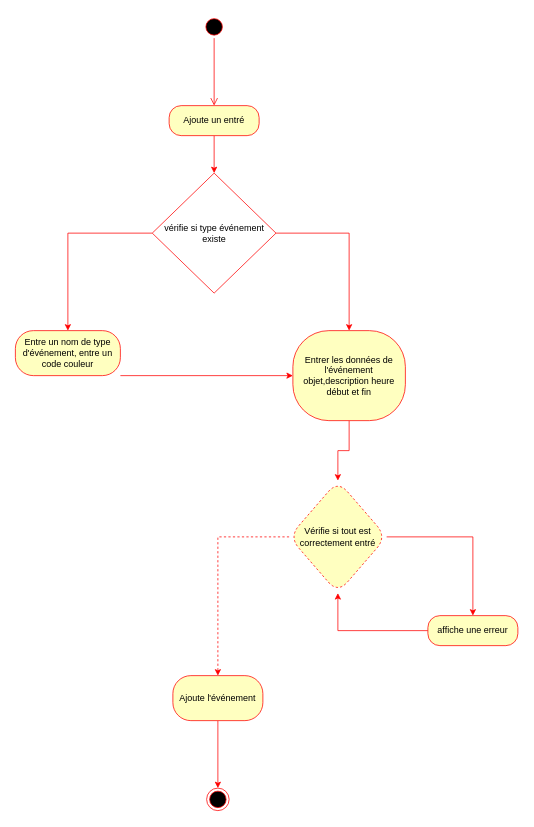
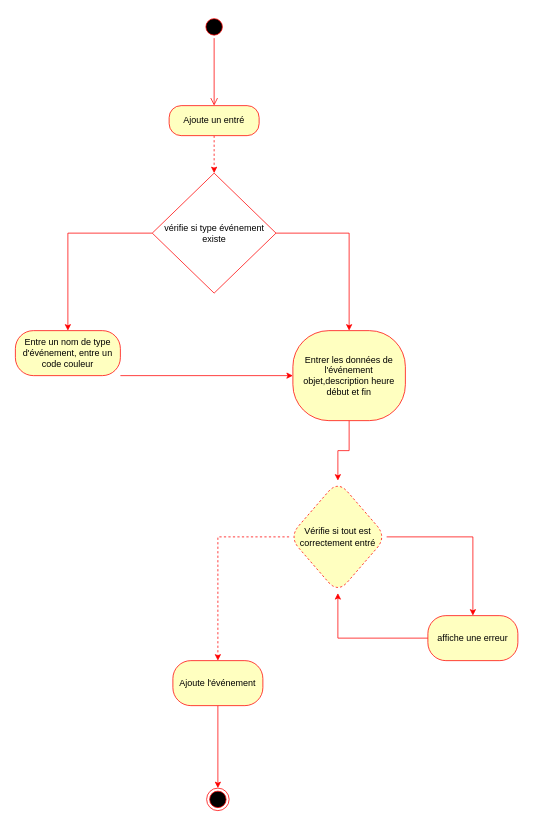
(214, 152) -> (214, 152)
(473, 630) -> (473, 638)
(218, 698) -> (218, 683)
